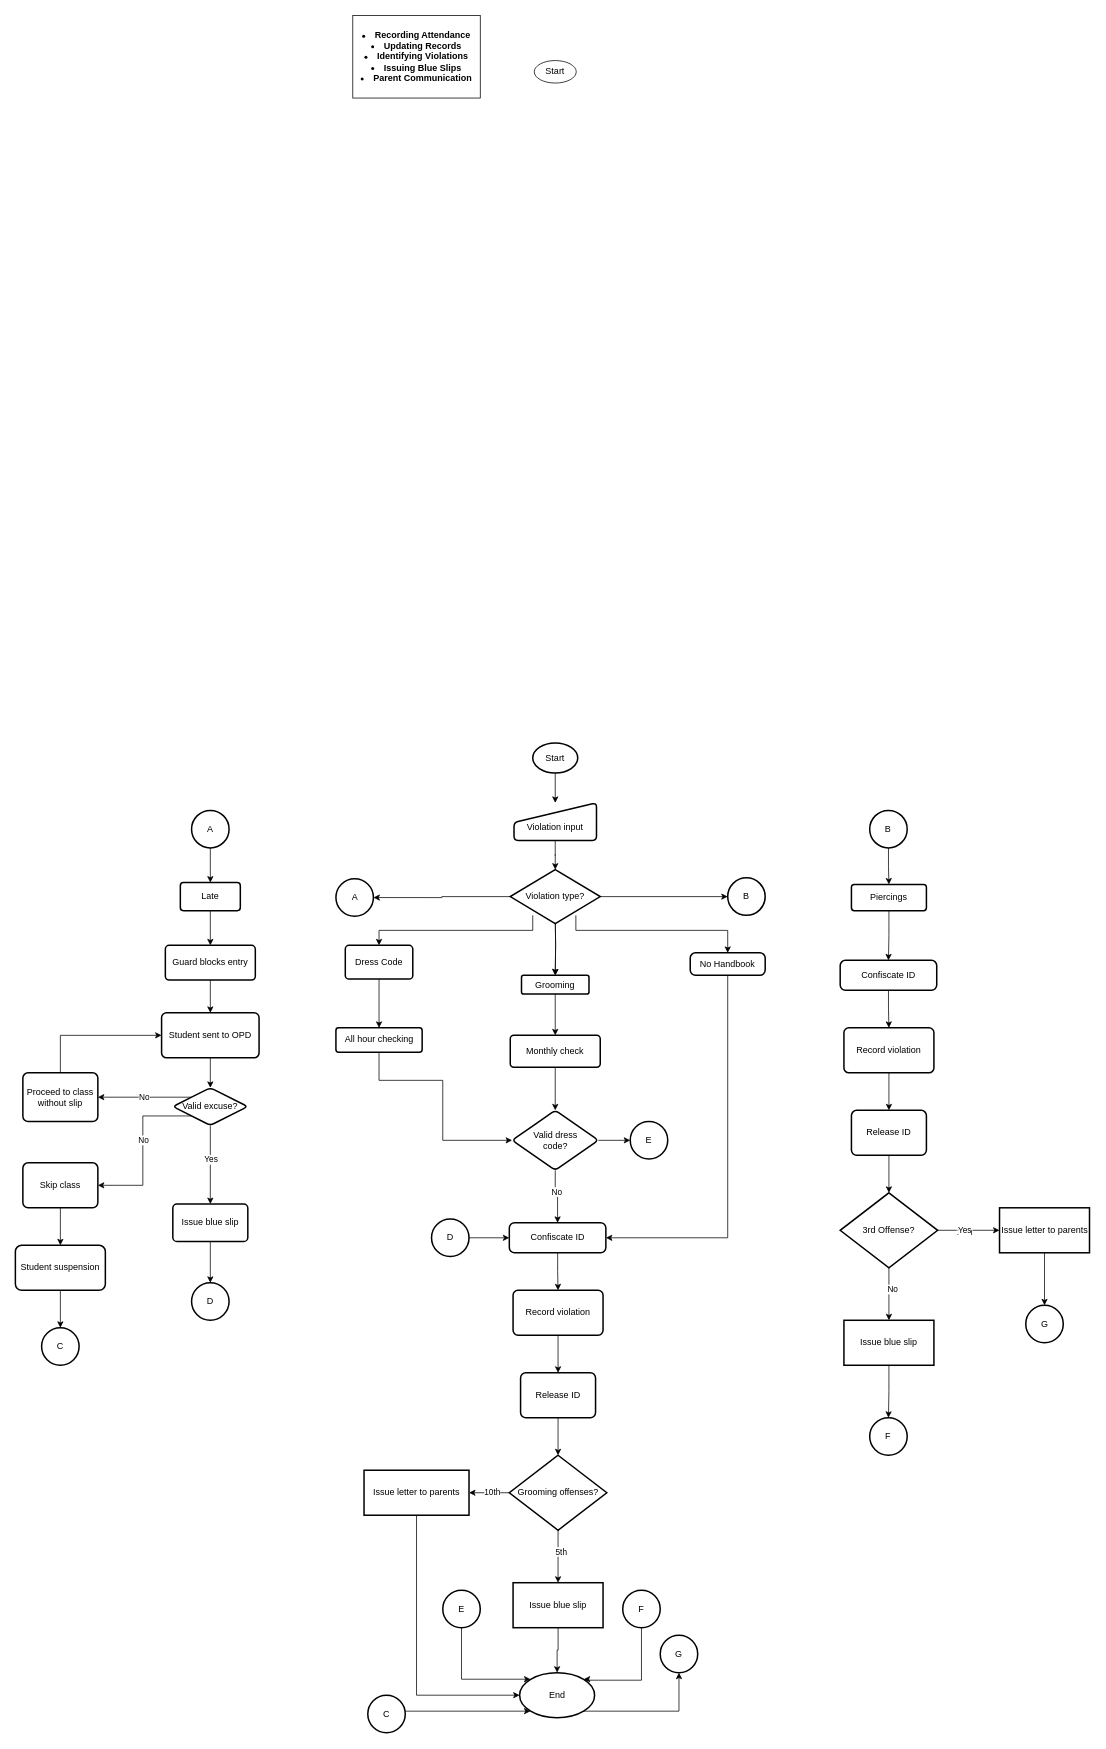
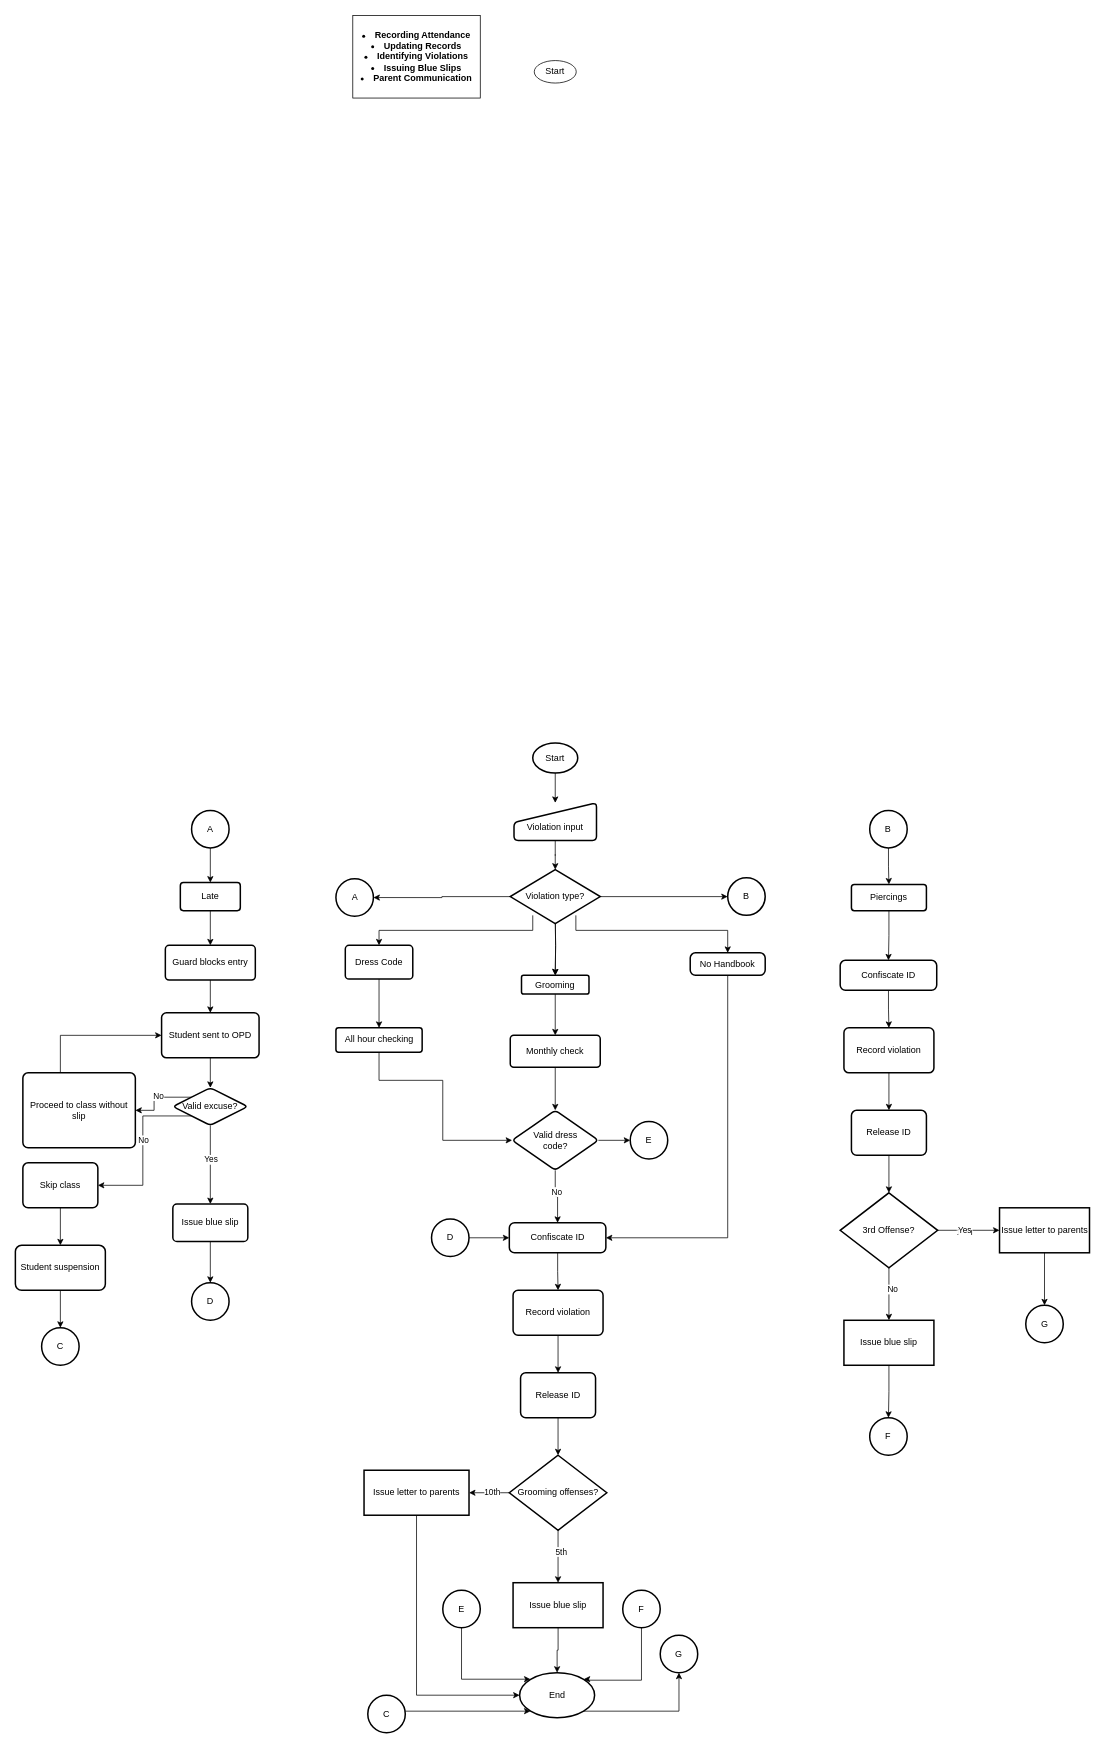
(60, 1097) -> (79, 1110)
